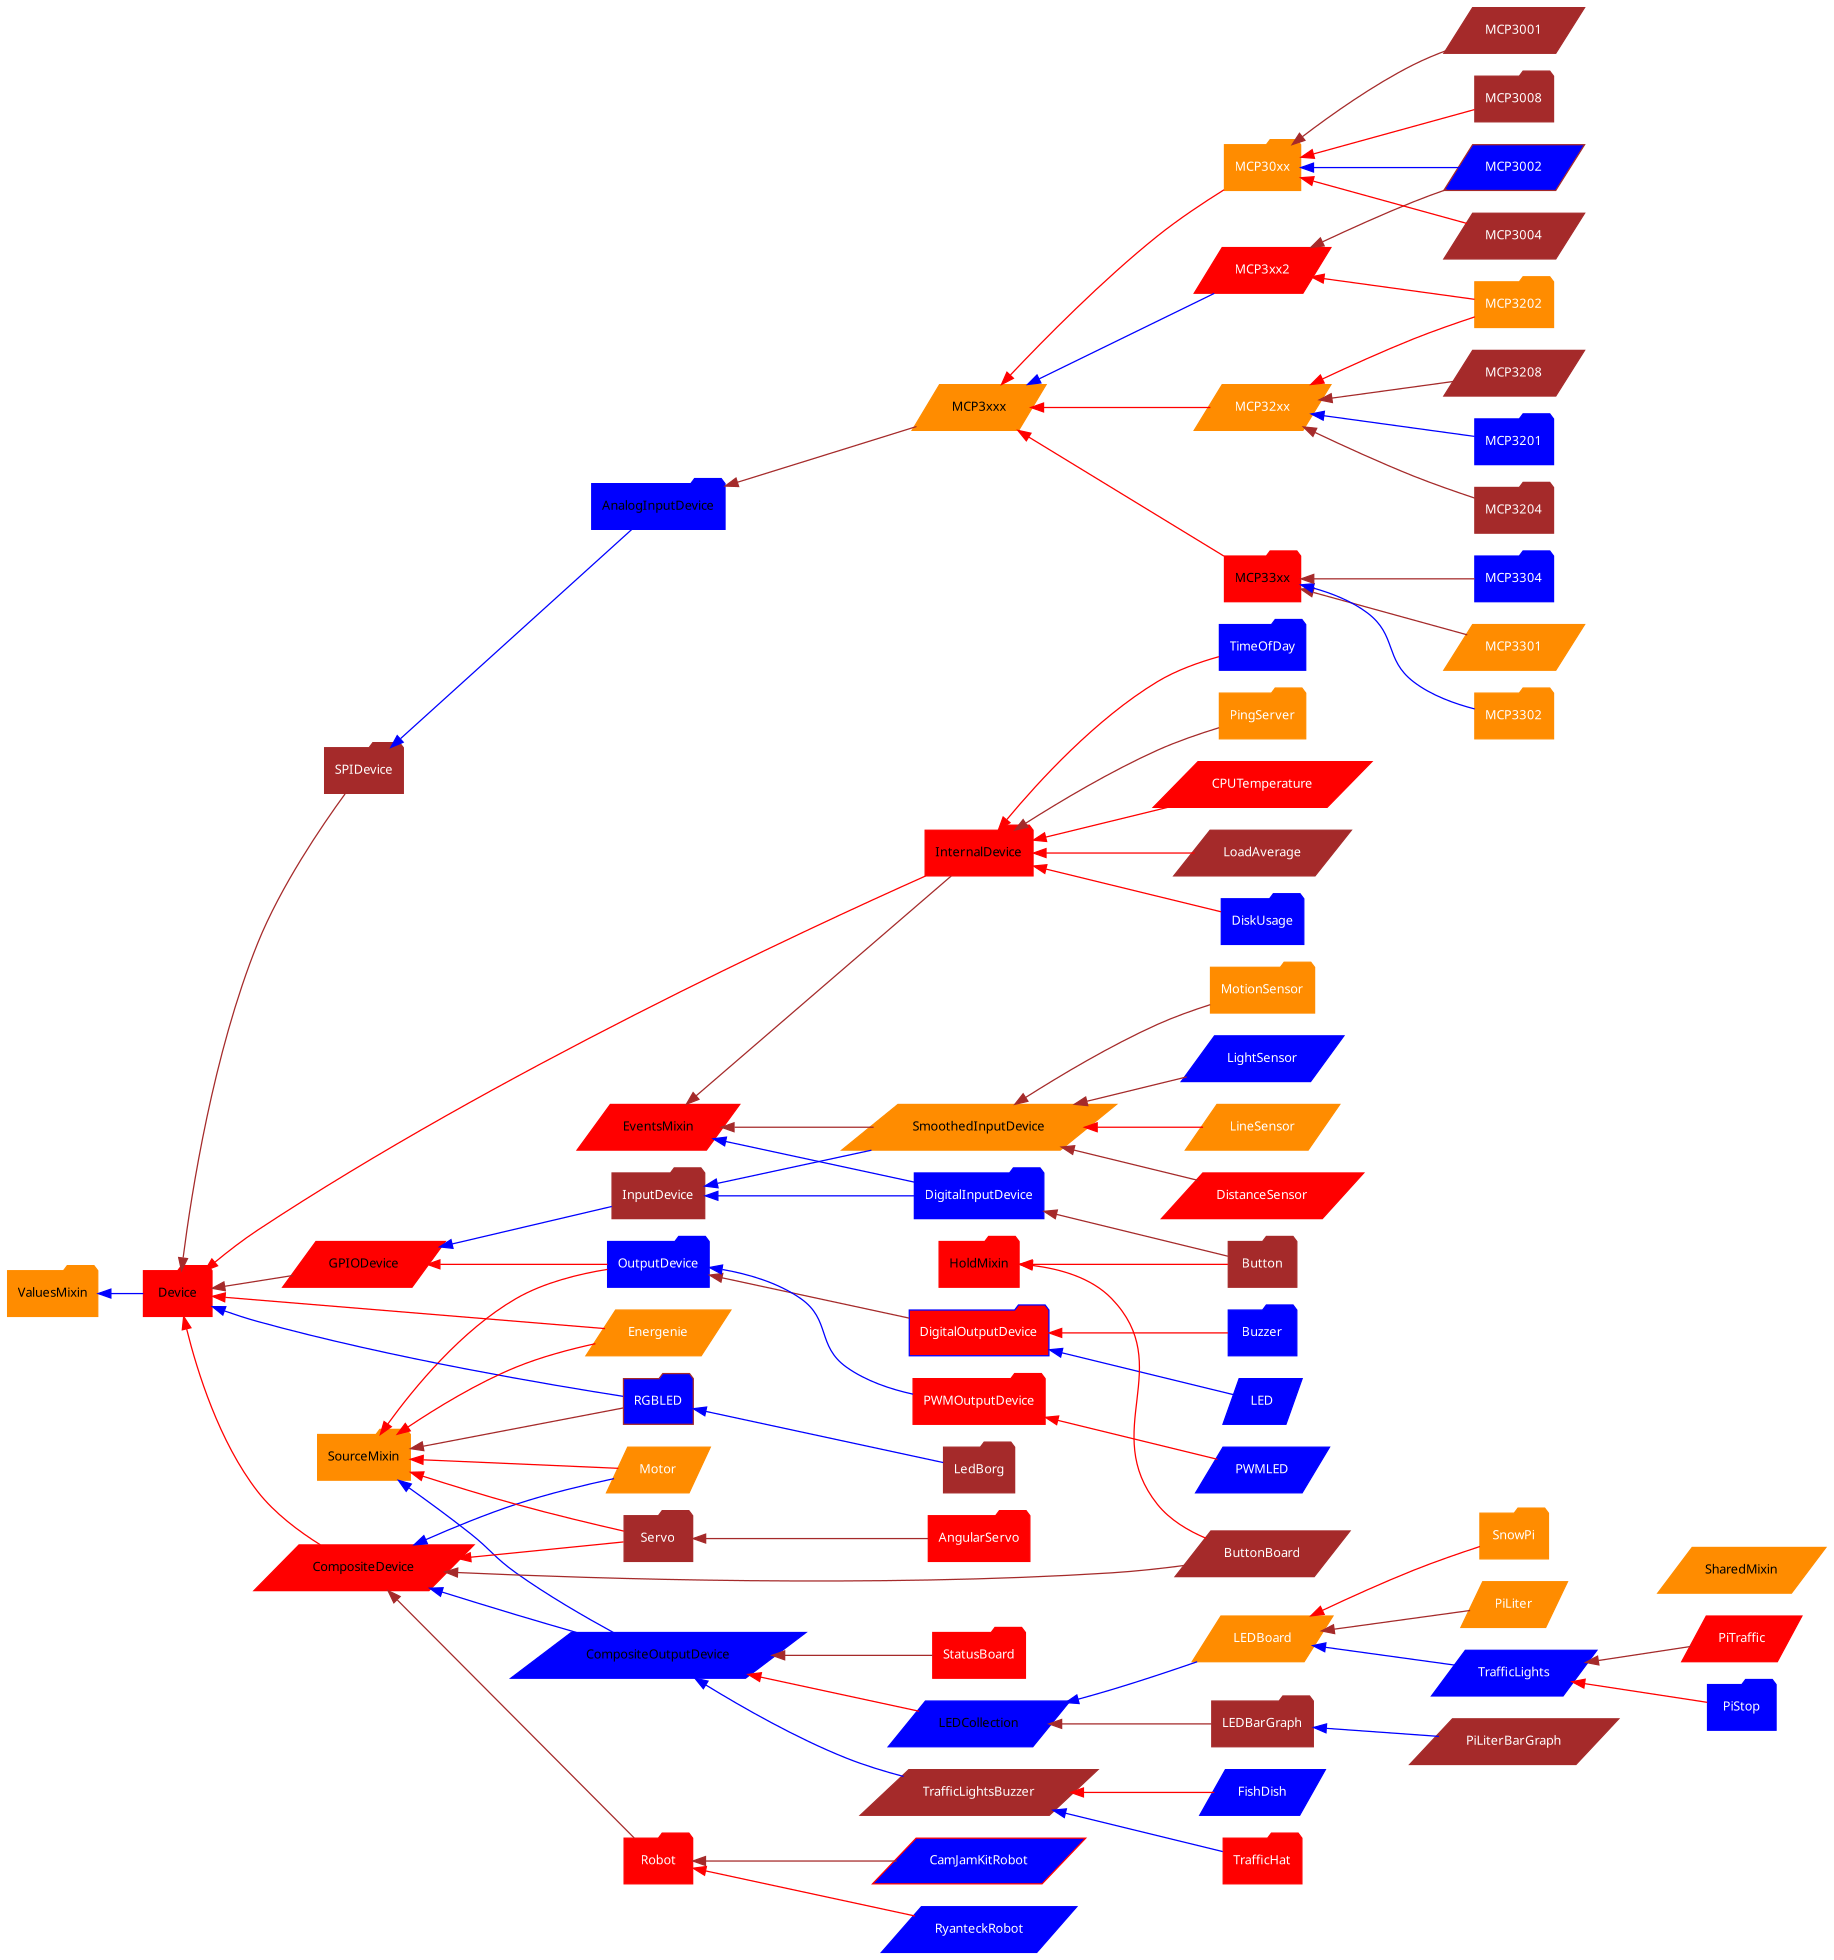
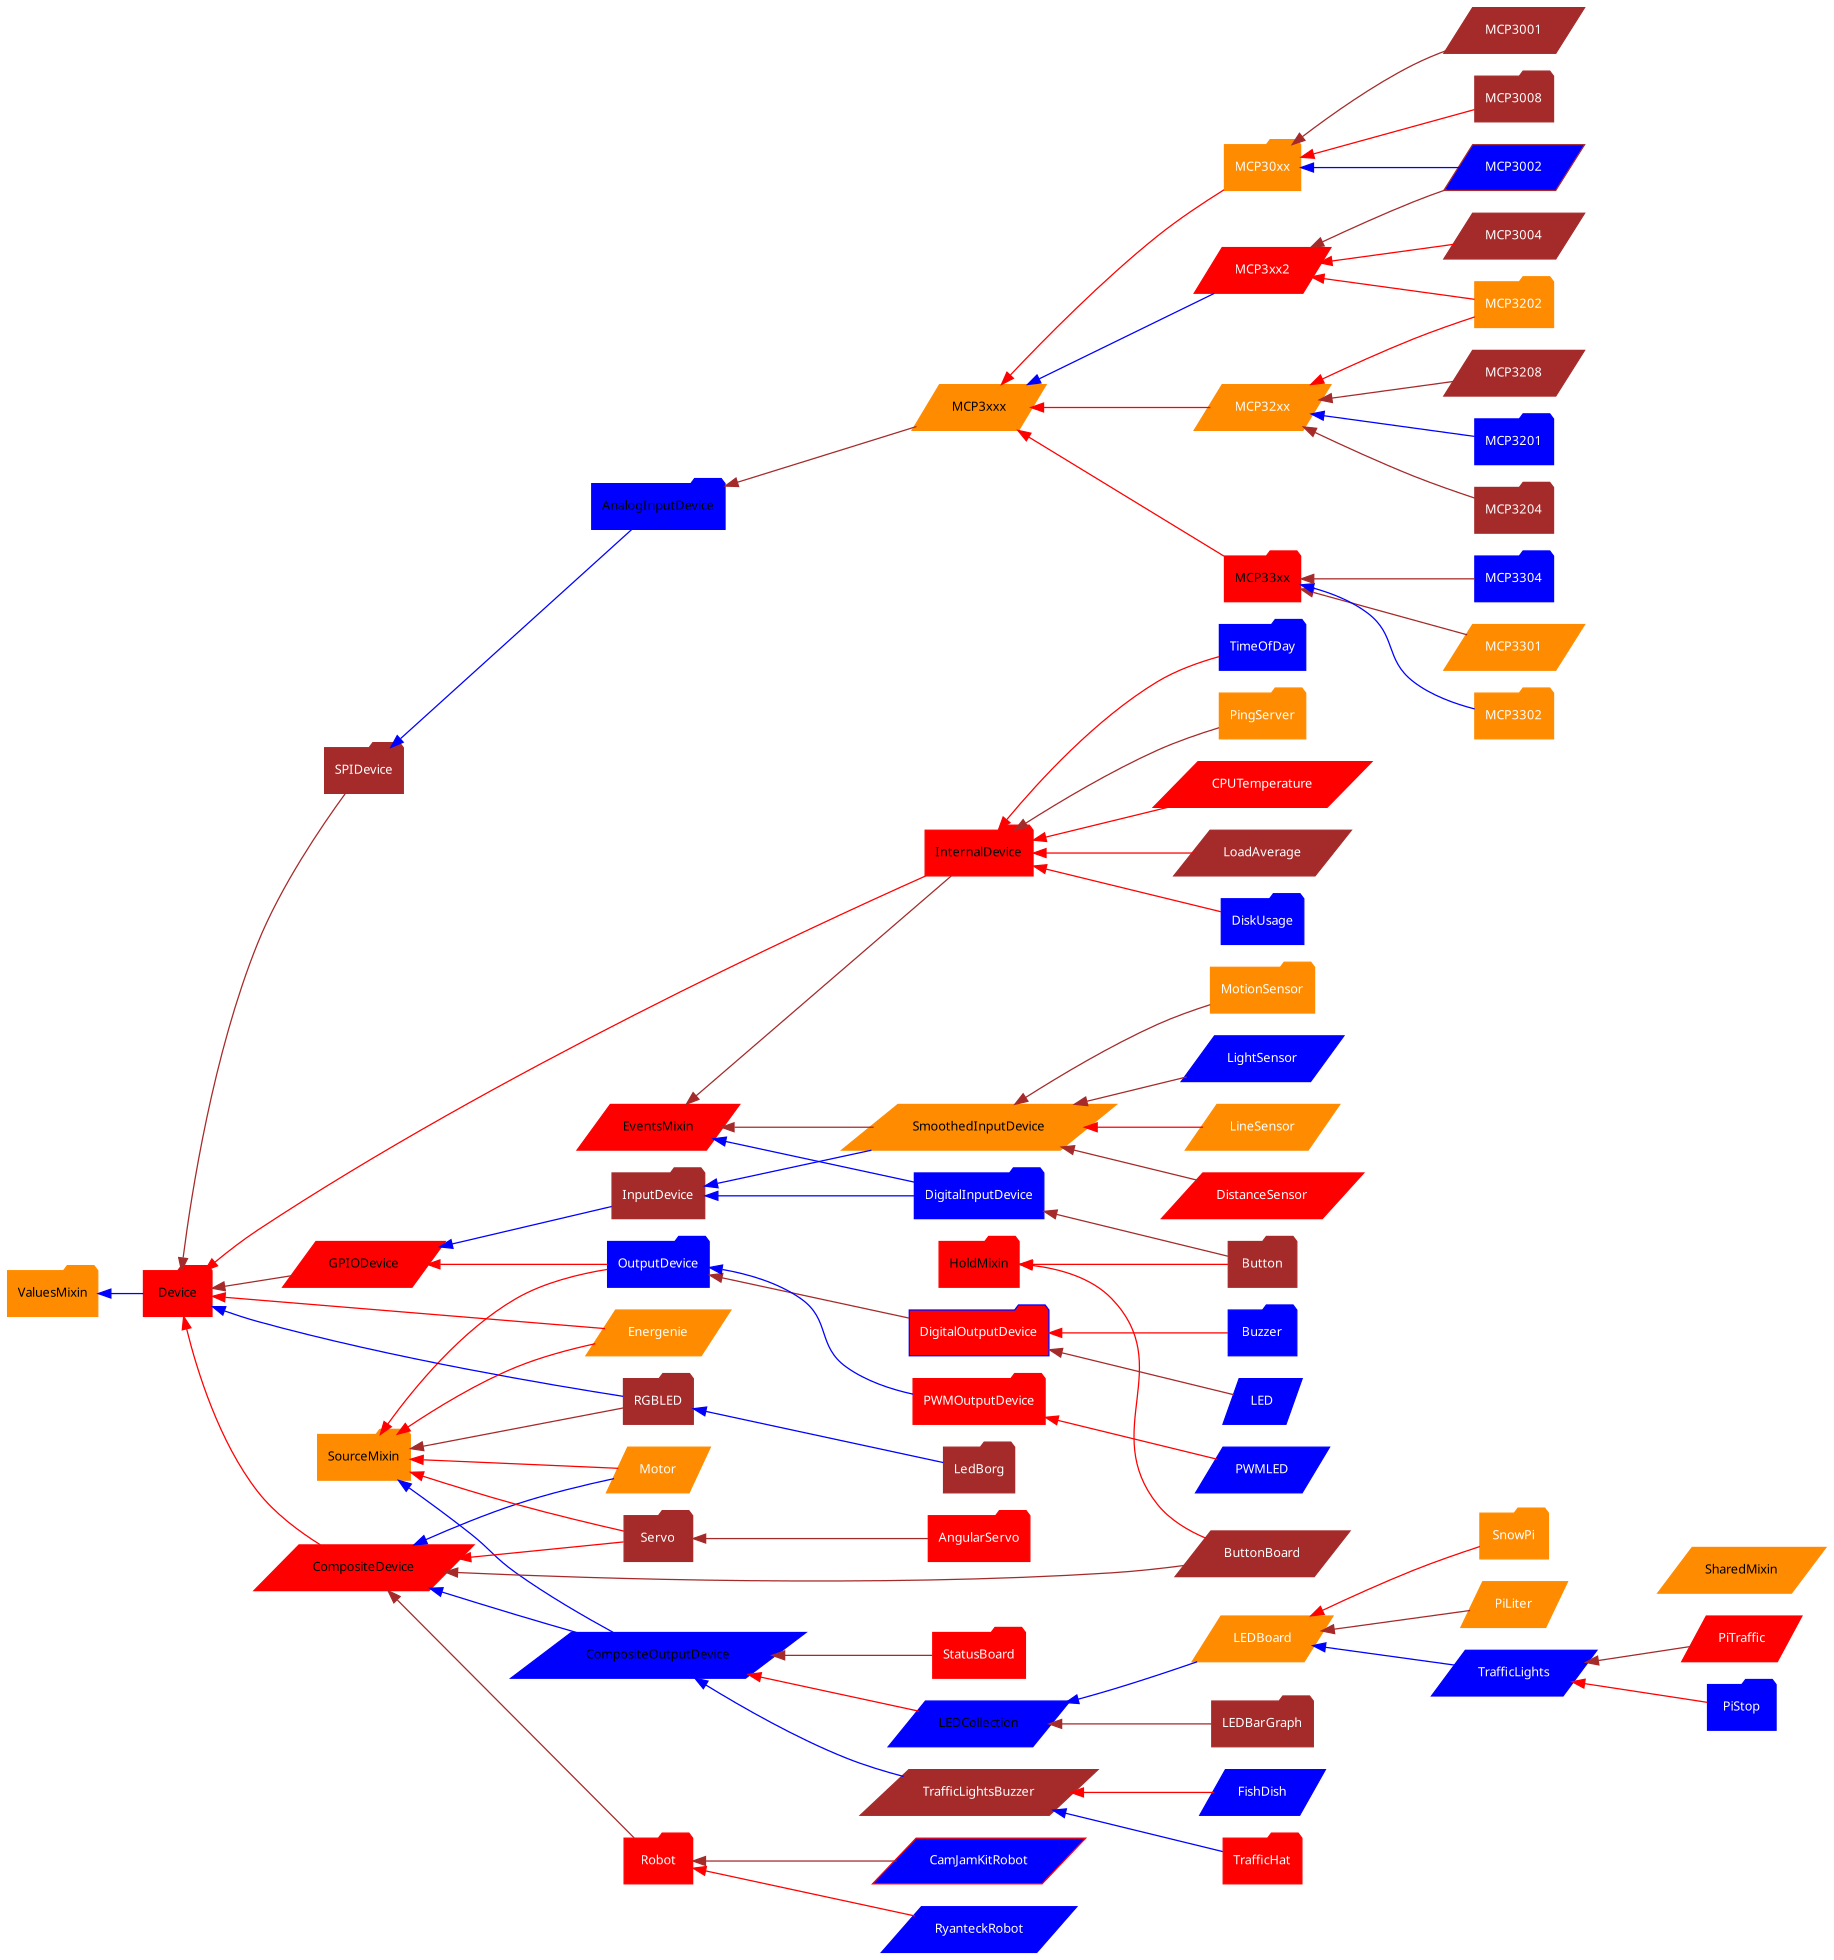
(1390, 202) -> (1394, 253)
(1148, 1374) -> (1148, 1374)
(658, 1401) -> (658, 1401)
(1514, 1742) -> none
